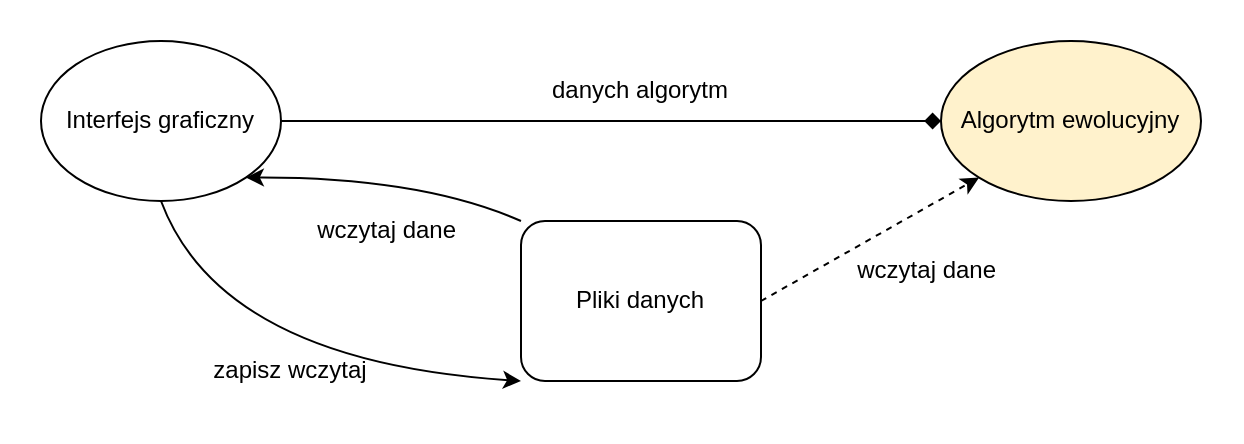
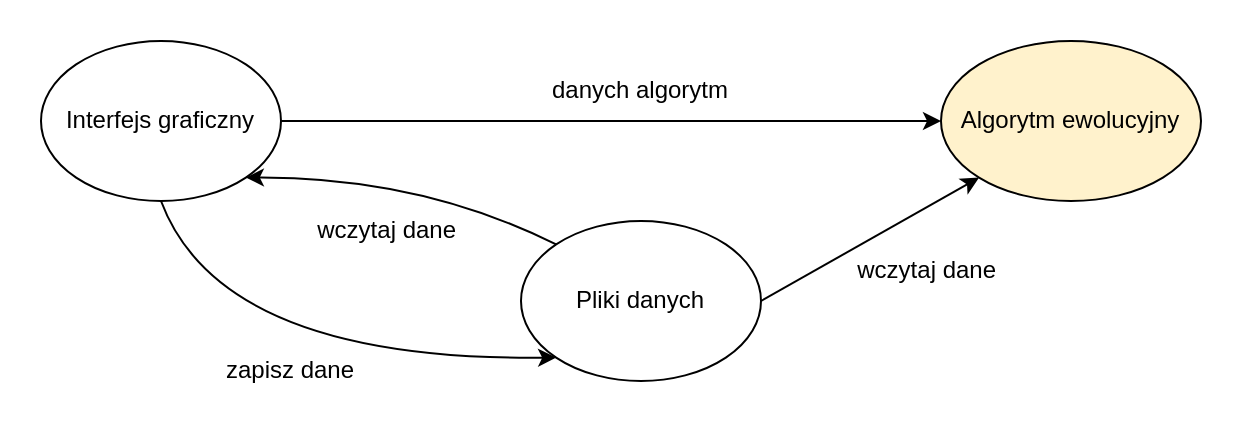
(924, 121) -> (925, 121)
(866, 242) -> (866, 242)
(641, 301) -> (641, 301)
(291, 371) -> (291, 371)
